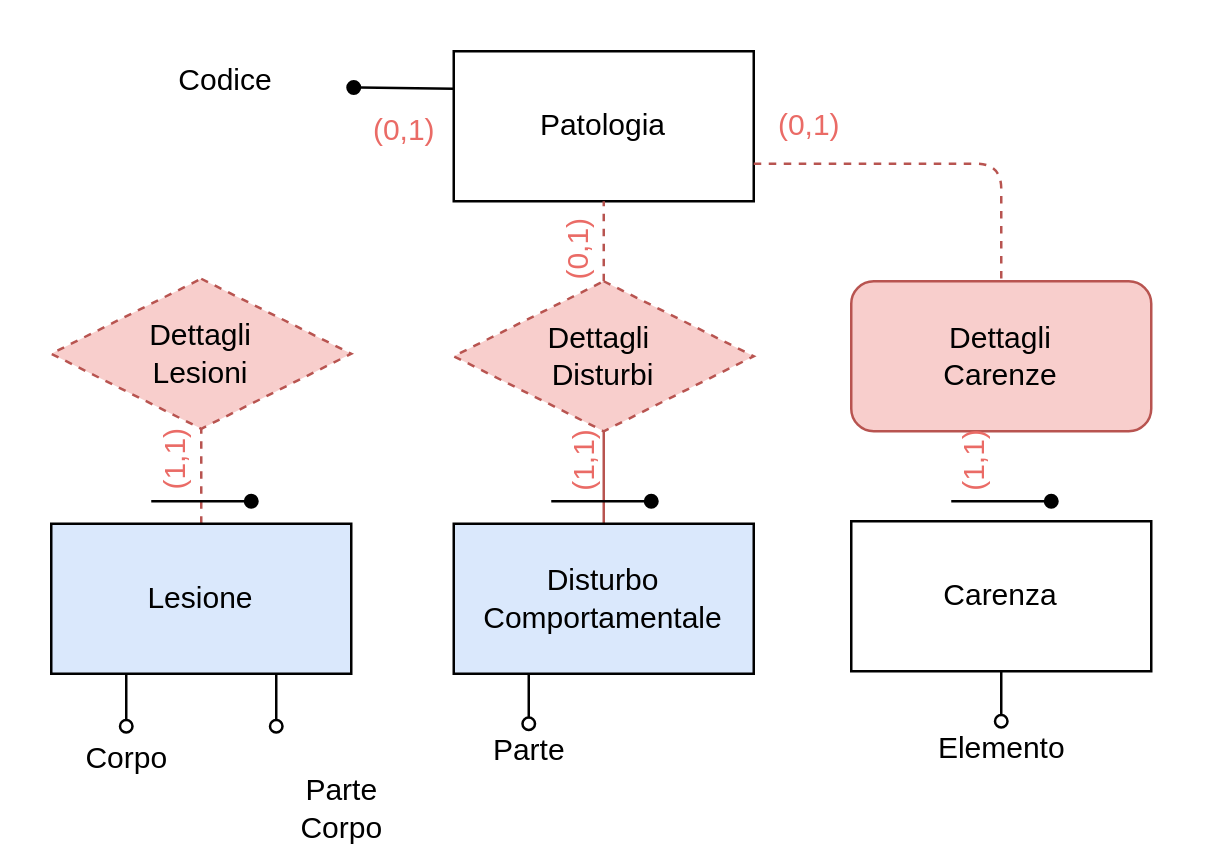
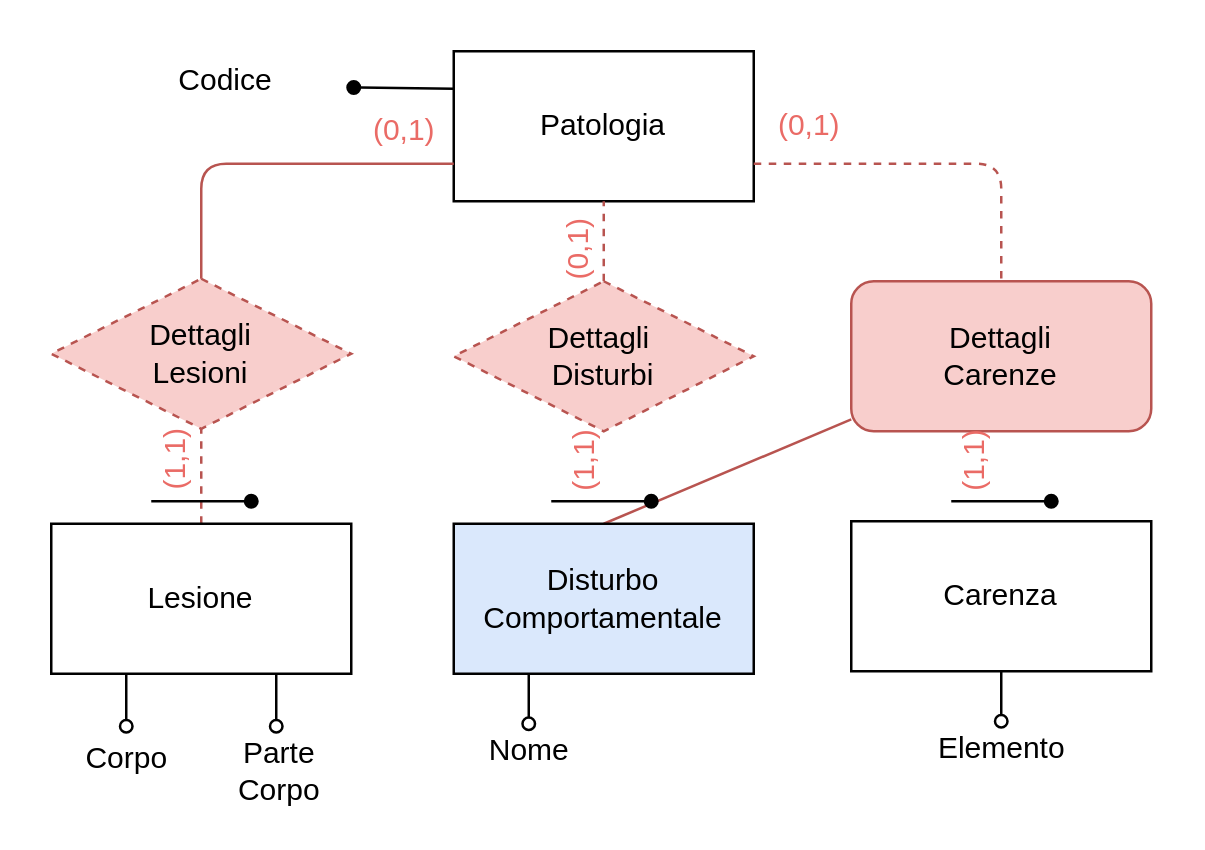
none -> (277, 164)
(604, 464) -> (754, 460)
(201, 599) -> (201, 599)
(530, 751) -> (530, 751)
(343, 809) -> (280, 771)
